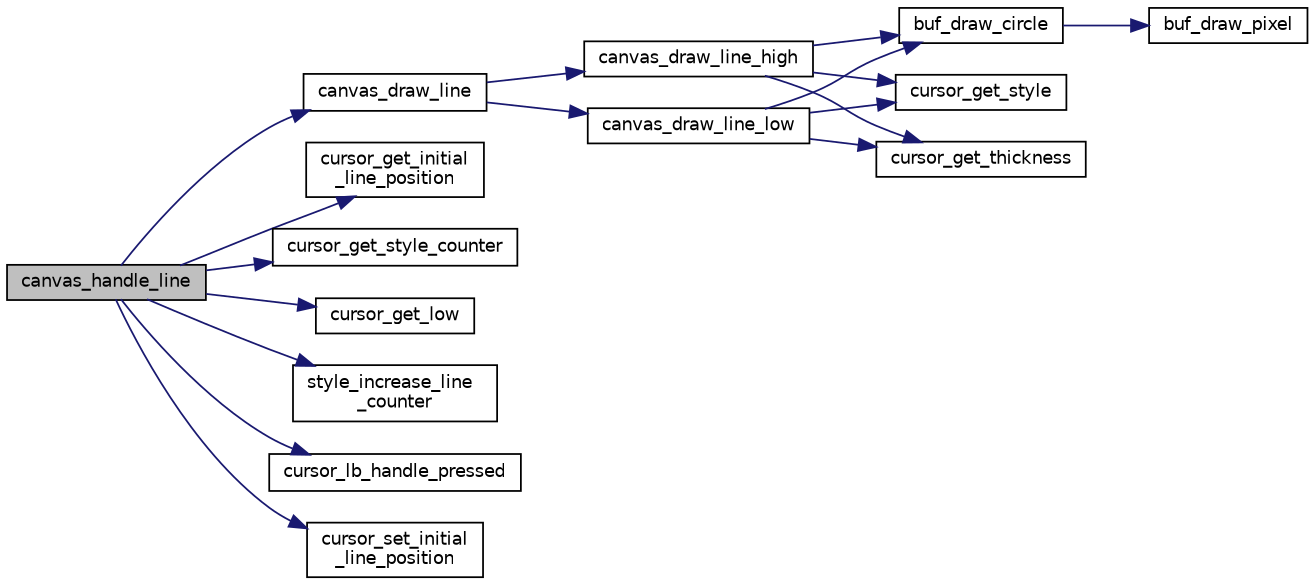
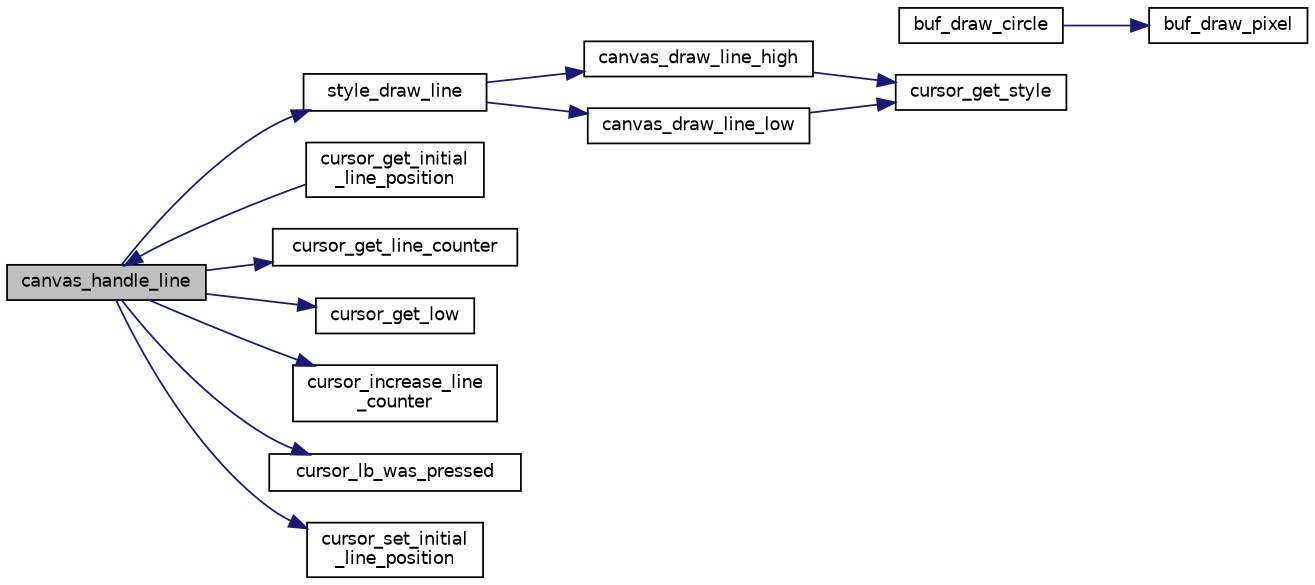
(847, 41) -> none
(862, 66) -> none
(395, 92) -> (395, 92)
(981, 159) -> none
(259, 234) -> (221, 217)
(395, 247) -> (395, 247)
(395, 393) -> (395, 393)
(395, 472) -> (395, 472)
